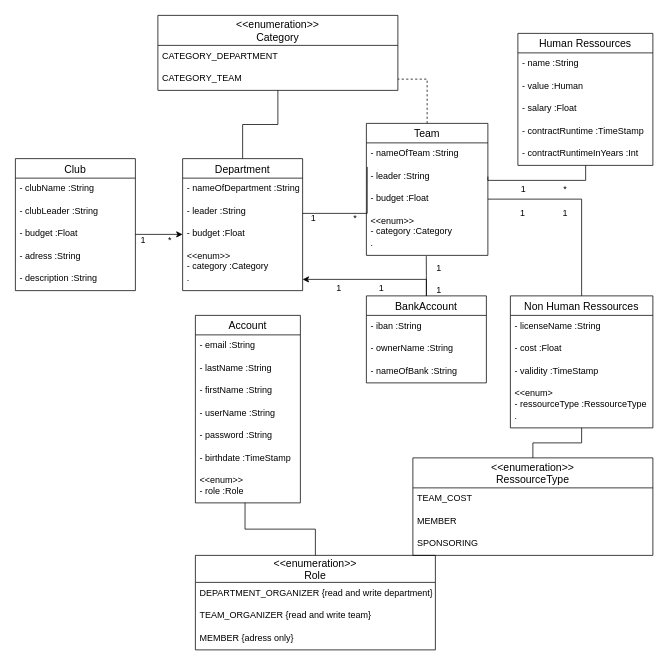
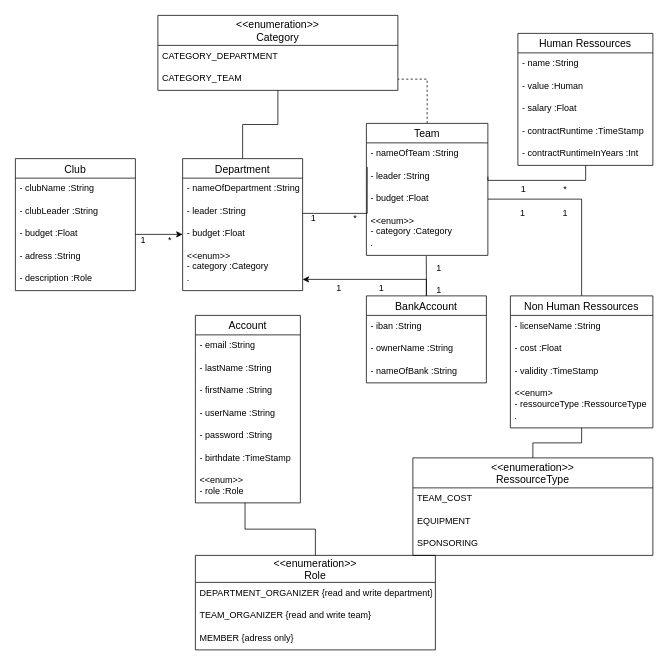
(65, 278) -> (60, 278)
(432, 521) -> (440, 521)
